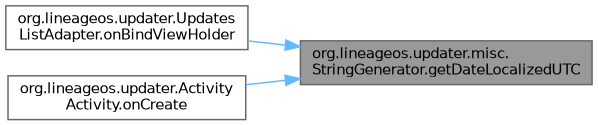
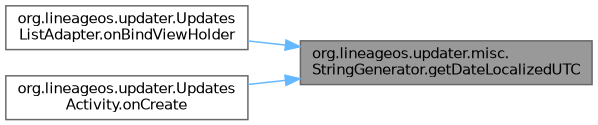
(127, 98) -> (127, 98)
